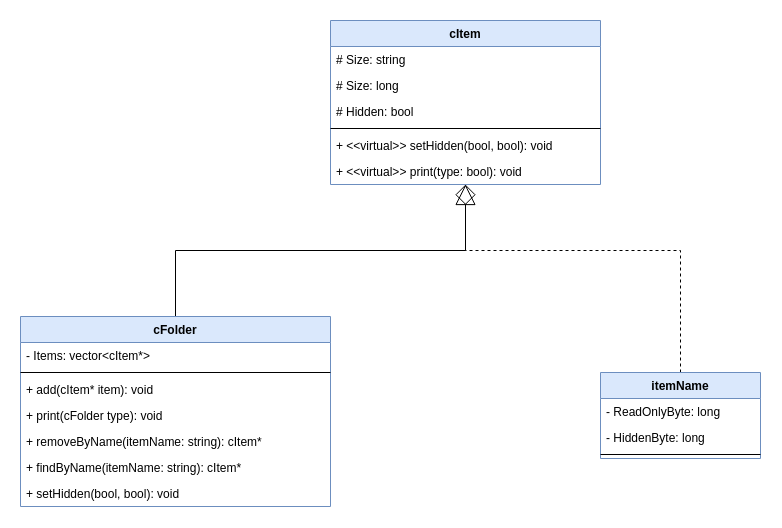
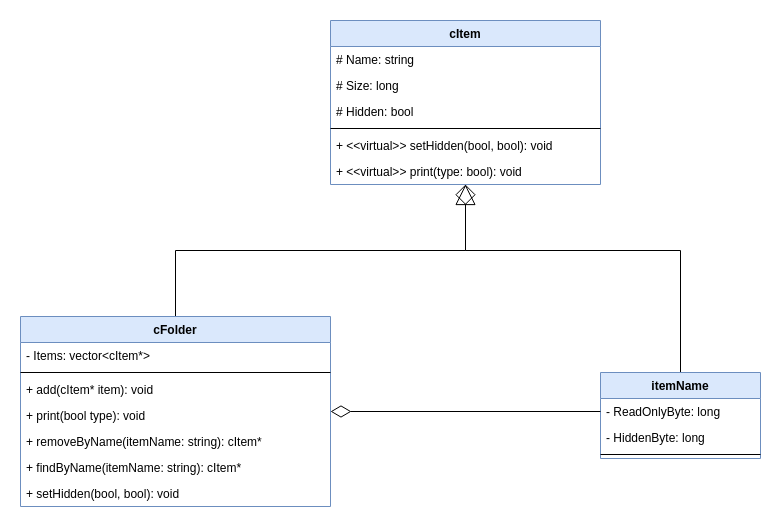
(375, 60) -> (377, 60)
(635, 251) -> (635, 251)
none -> (474, 412)
(106, 416) -> (96, 416)
